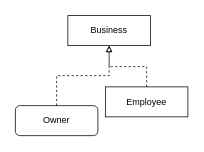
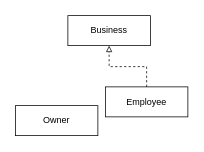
(71, 75) -> none
(57, 120) -> (57, 120)
